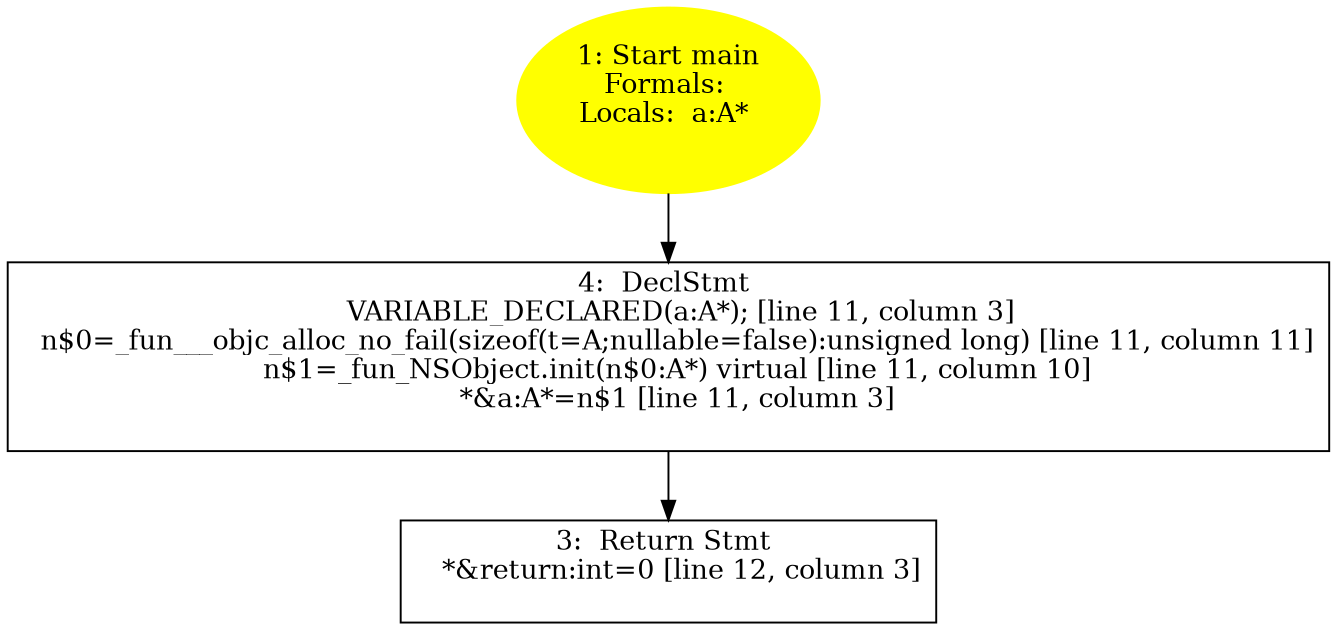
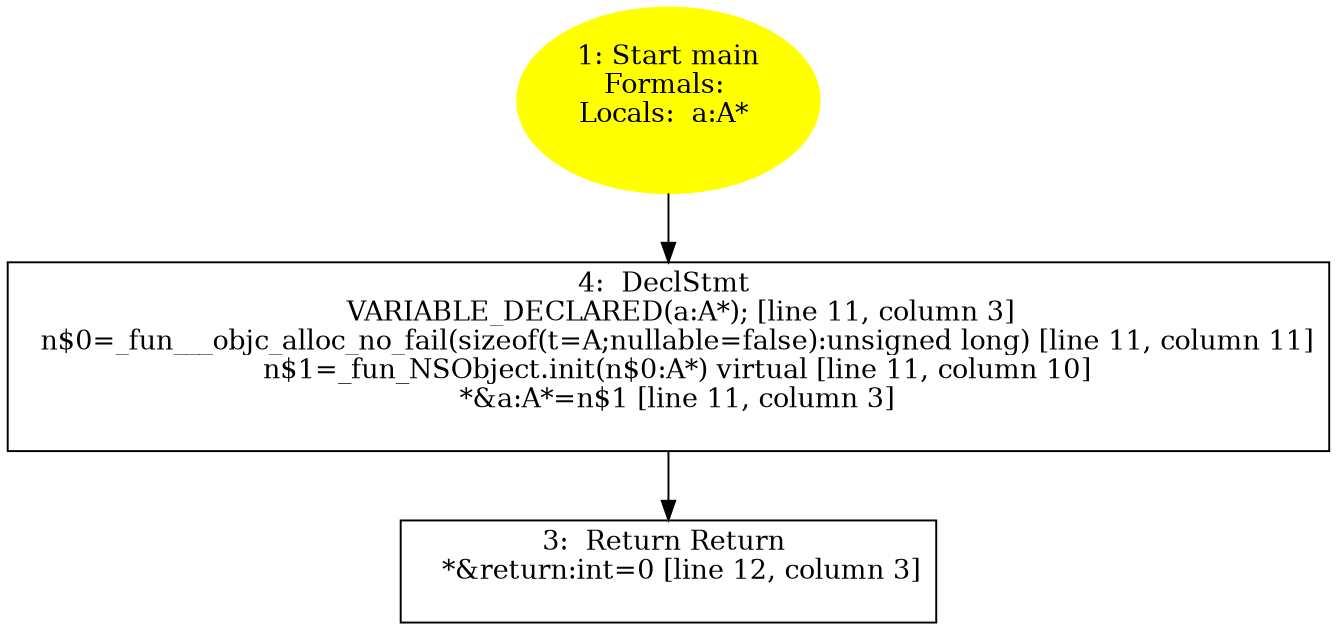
(668, 572) -> (668, 572)
